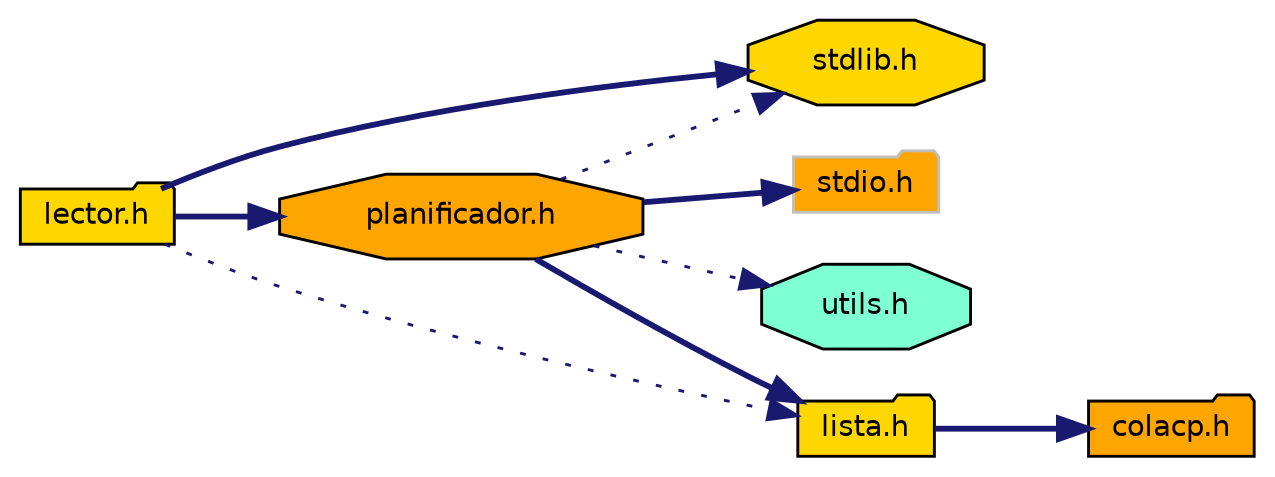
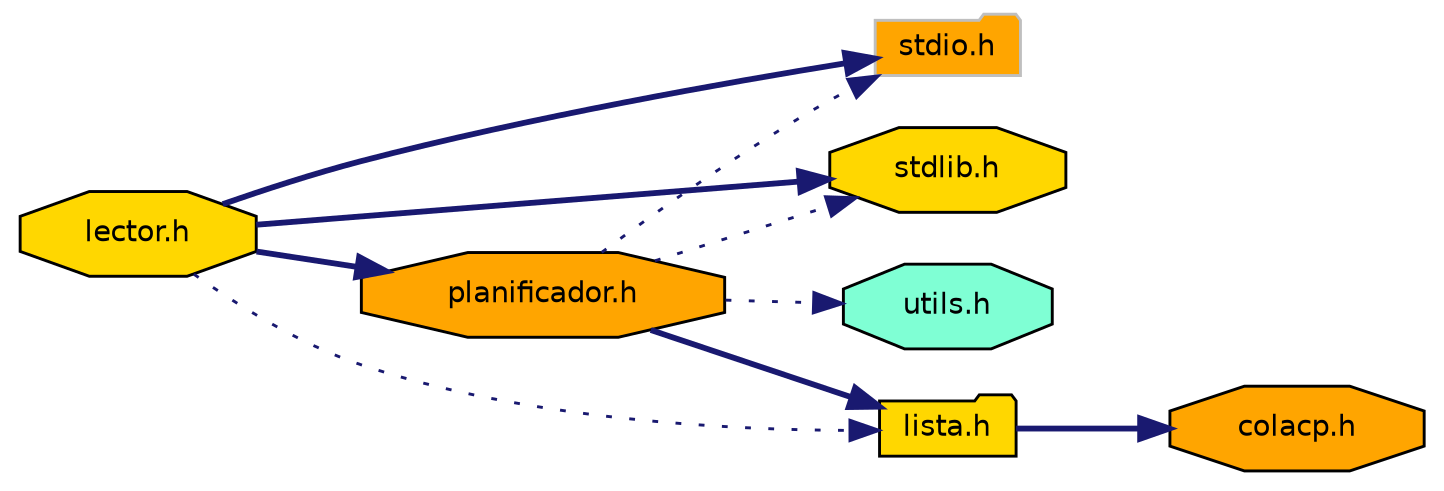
none -> (531, 121)
(704, 197) -> (724, 166)
(97, 217) -> (138, 234)
(1171, 429) -> (1297, 429)
